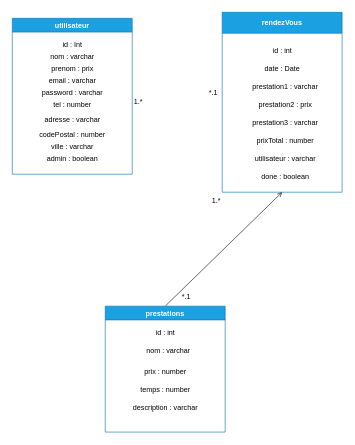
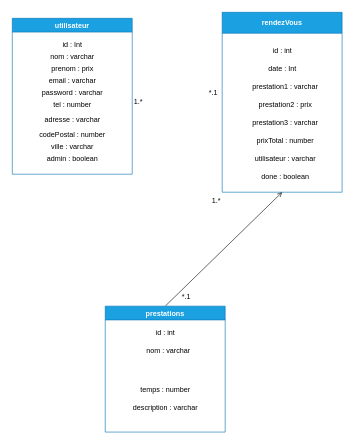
(283, 69) -> (283, 69)
(165, 372) -> none
